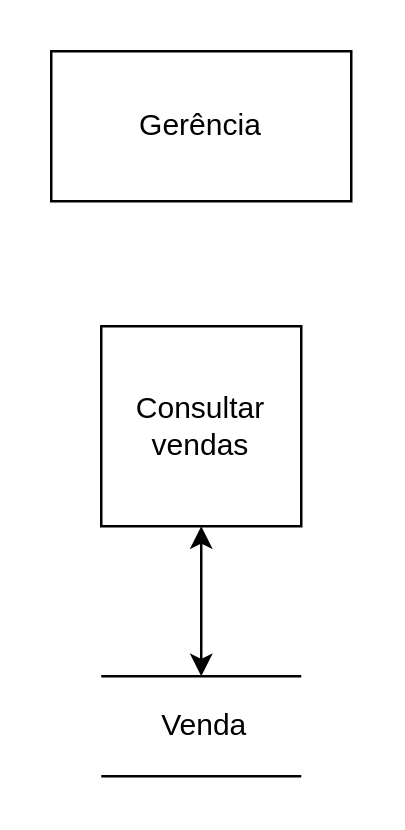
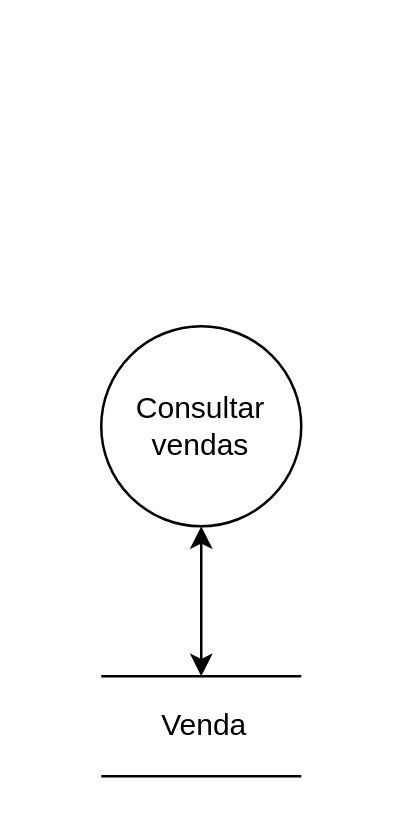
(201, 126) -> none
(201, 426) -> (201, 426)
